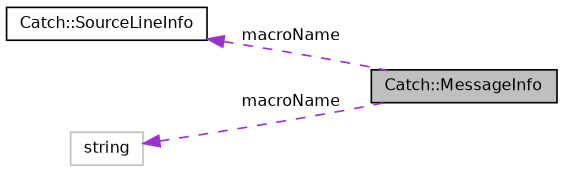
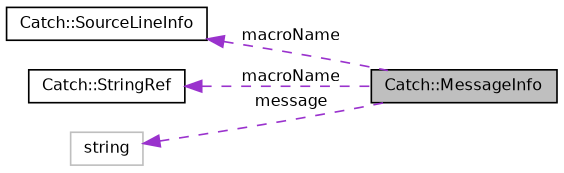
none -> (107, 86)
(289, 102) -> (289, 102)
